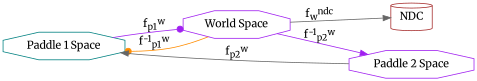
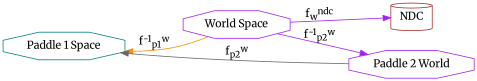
(336, 20) -> (336, 20)
(145, 33) -> none
(171, 48) -> (171, 48)
(412, 64) -> (412, 64)
